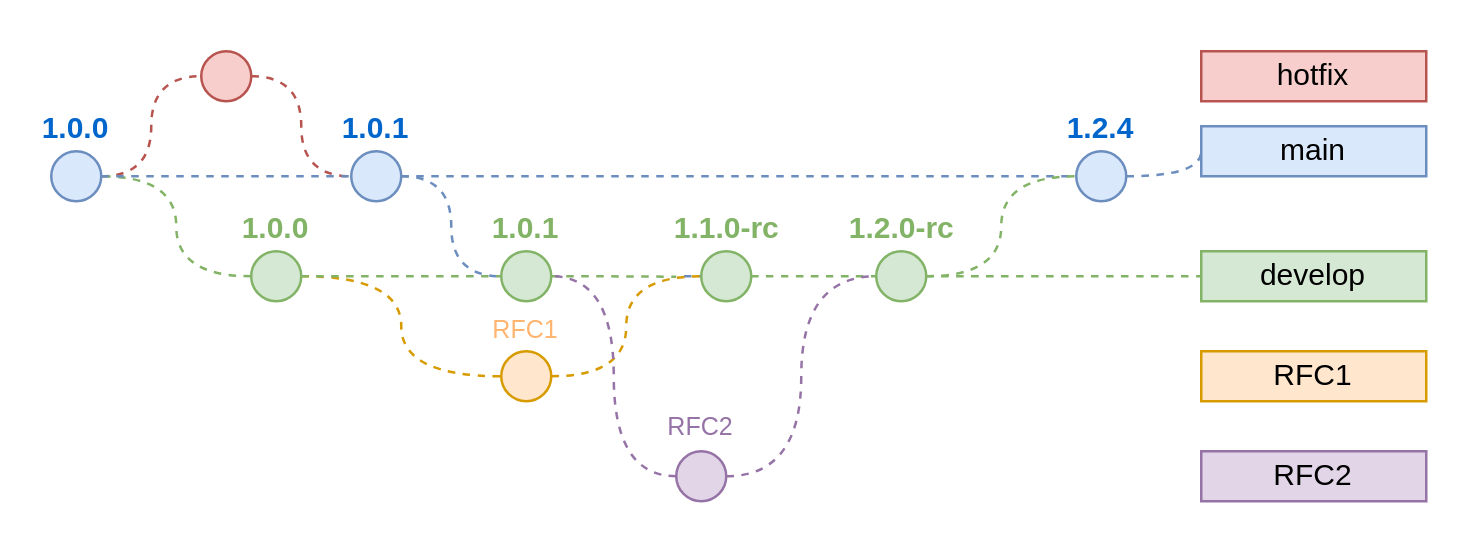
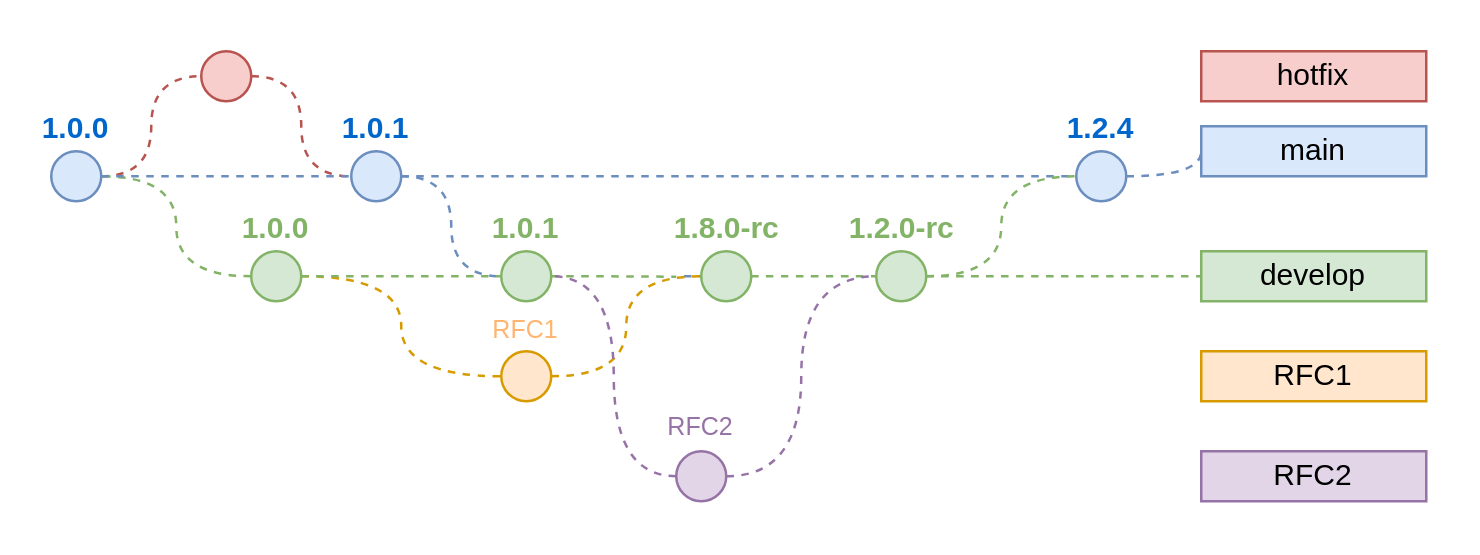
(728, 226) -> (728, 226)
